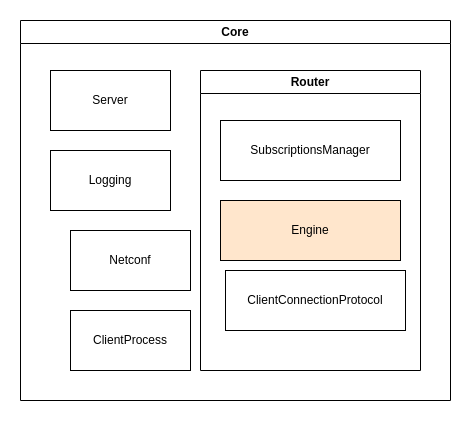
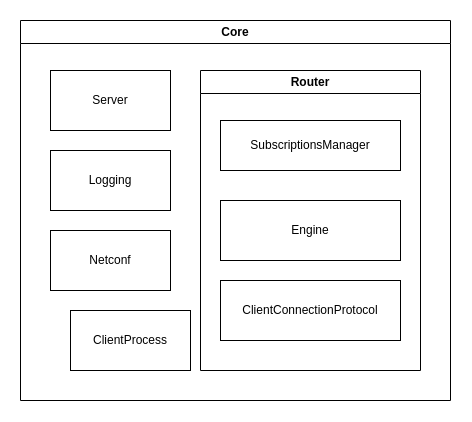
(311, 151) -> (311, 146)
(311, 231) -> (311, 231)
(131, 261) -> (111, 261)
(316, 301) -> (311, 311)
